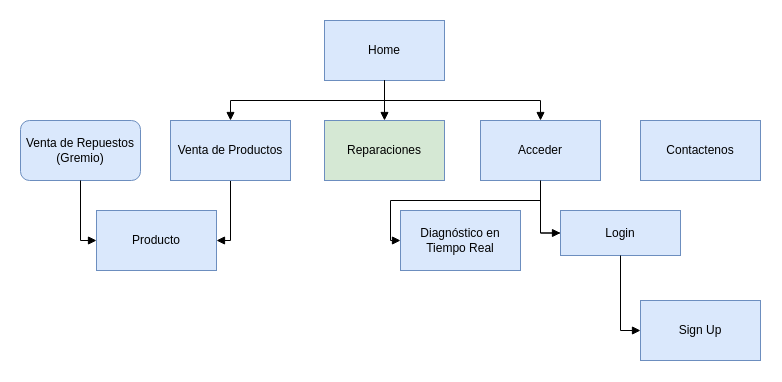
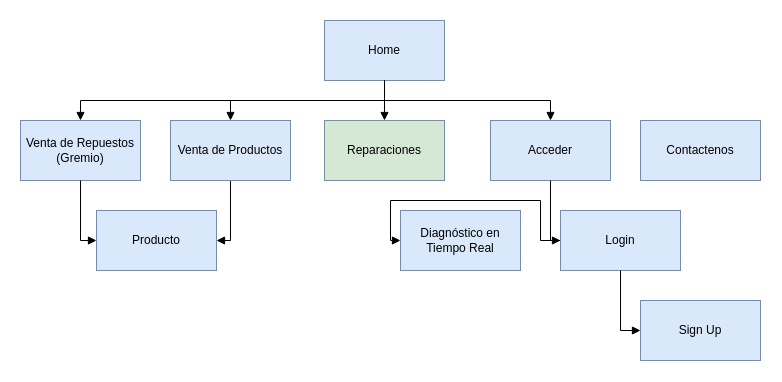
none -> (149, 101)
(81, 151) -> (81, 151)
(541, 151) -> (551, 151)
(621, 233) -> (621, 241)
